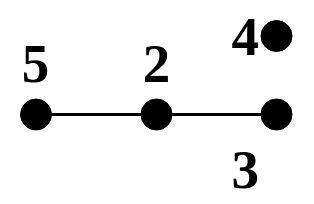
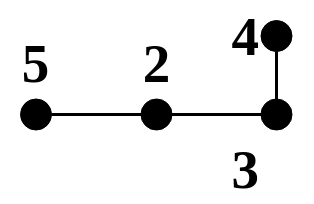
none -> (277, 76)
